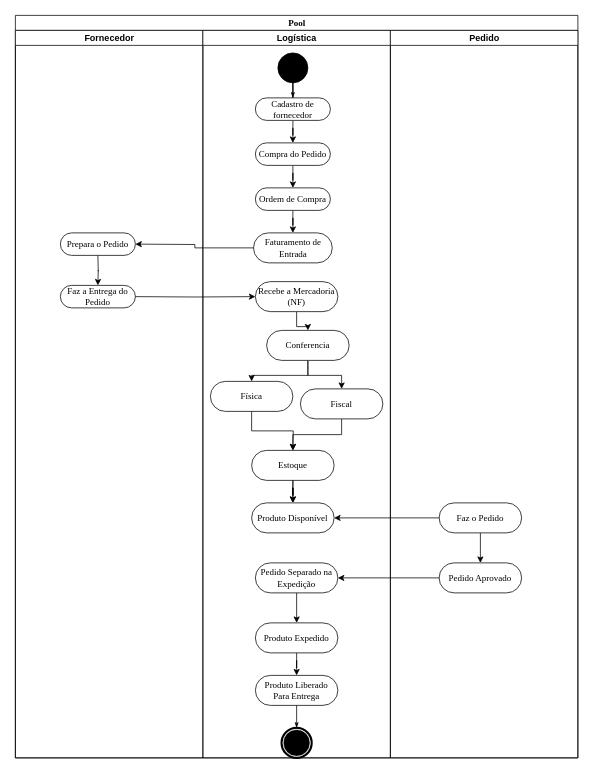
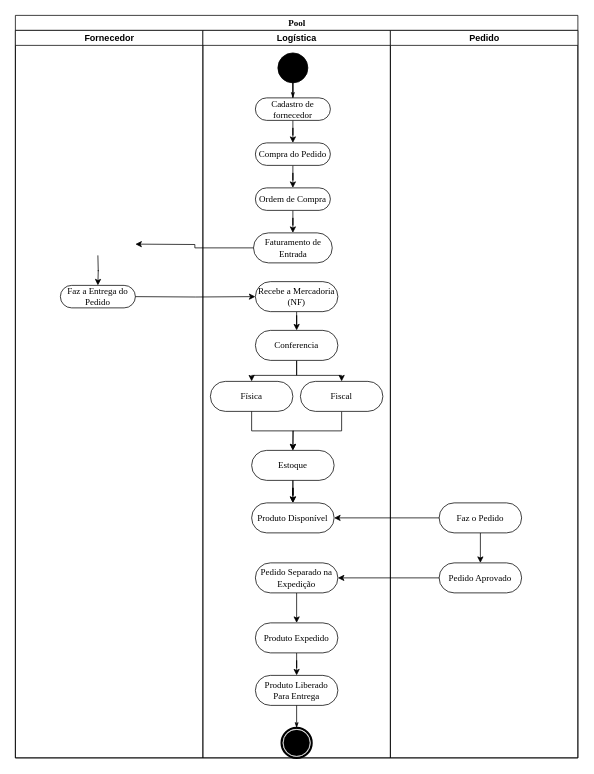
(98, 244) -> none
(308, 345) -> (297, 345)
(342, 404) -> (342, 396)
